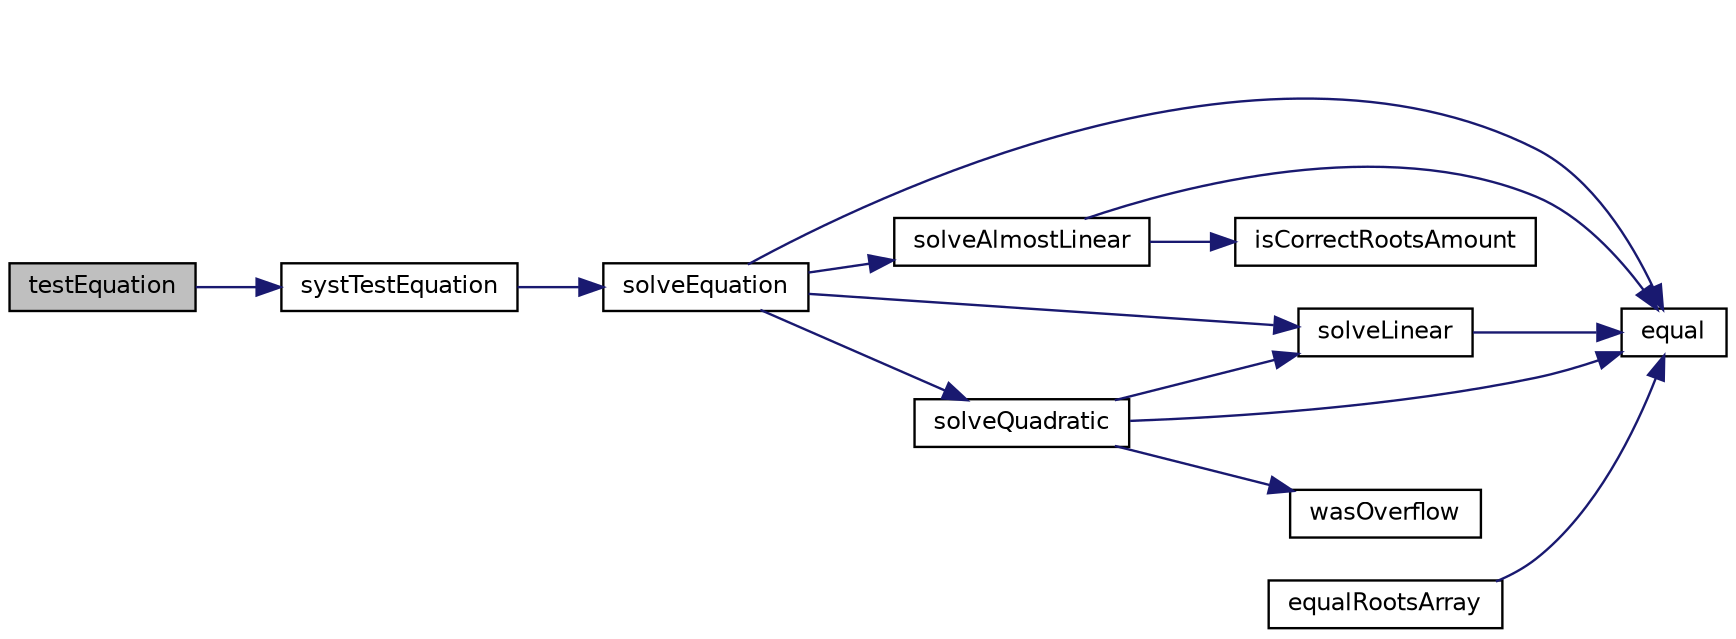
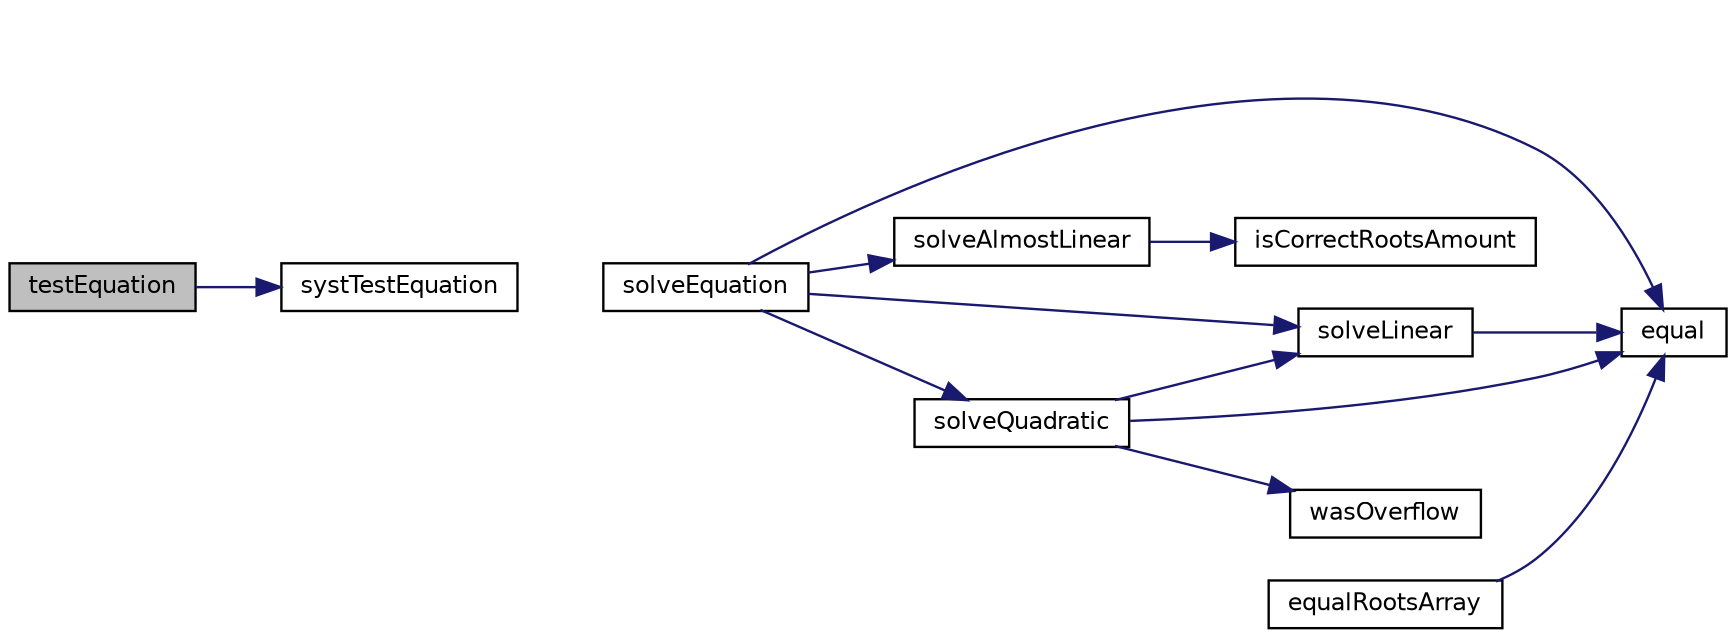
(1381, 168) -> none
(548, 287) -> none
